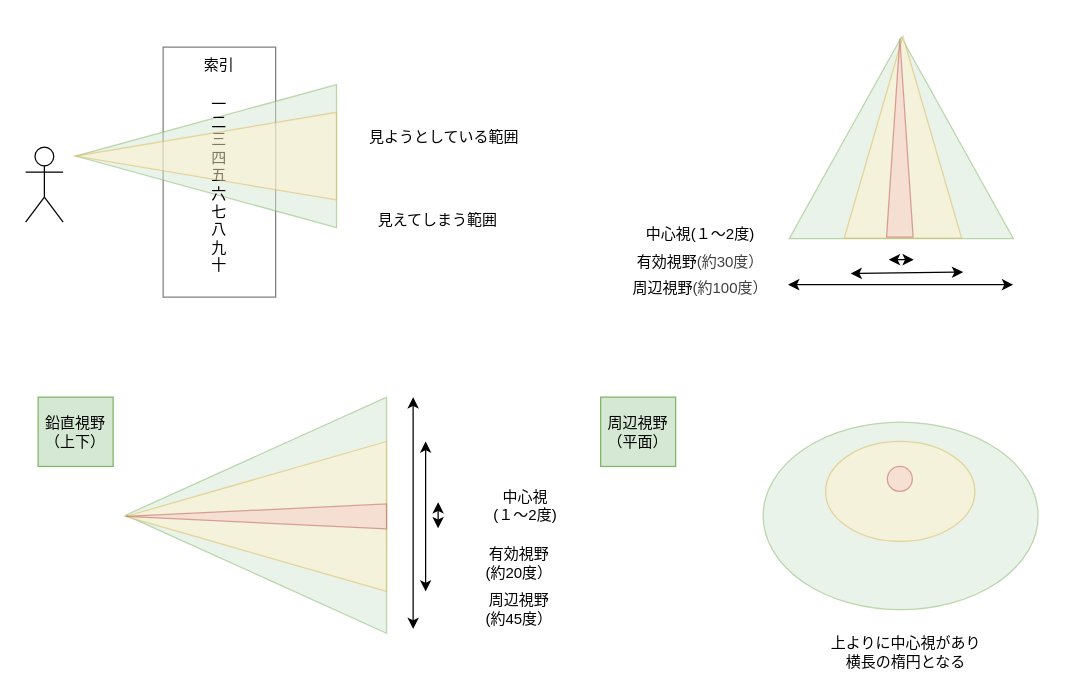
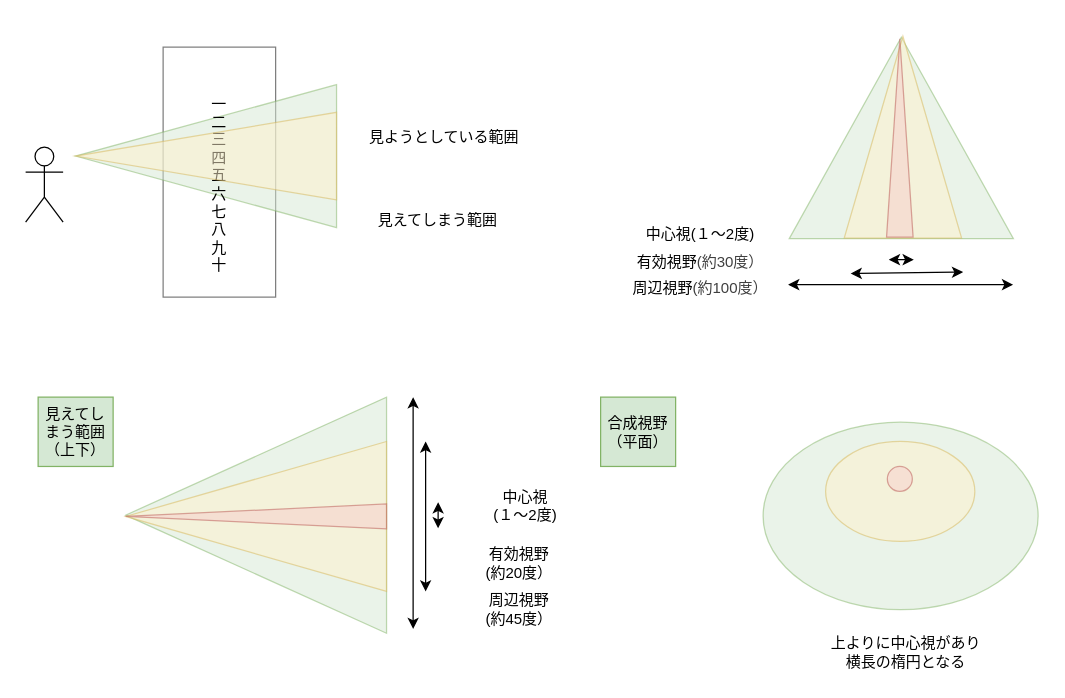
(219, 66) -> none
(76, 432) -> (76, 432)
(638, 432) -> (638, 432)
